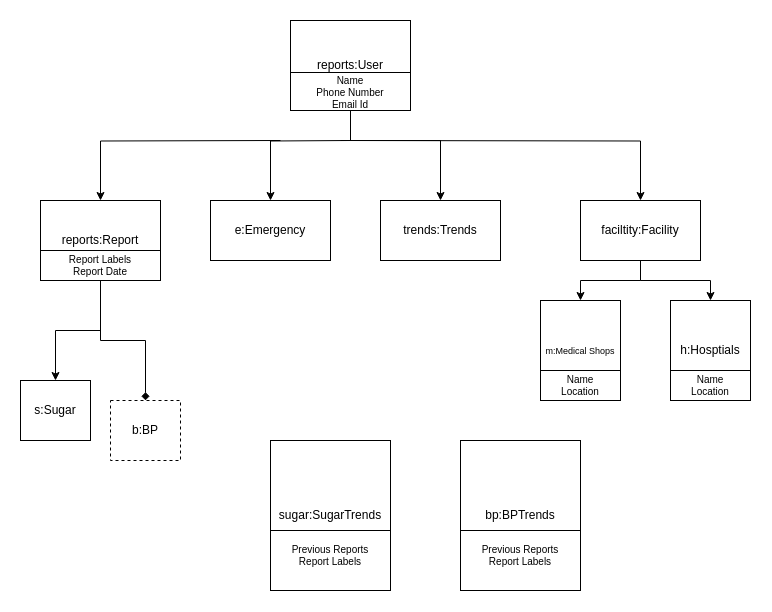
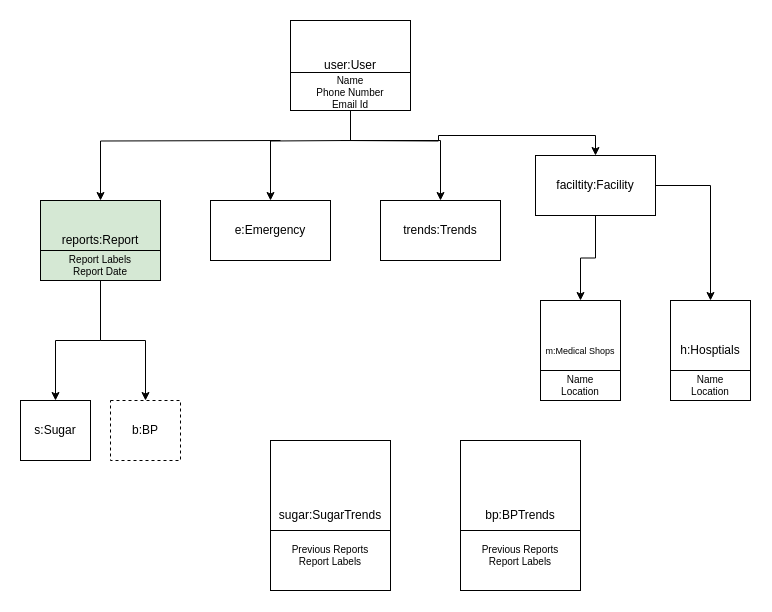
(351, 66) -> (351, 66)
(641, 231) -> (596, 186)
(101, 241) -> (101, 241)
(146, 391) -> (146, 392)
(56, 411) -> (56, 431)
